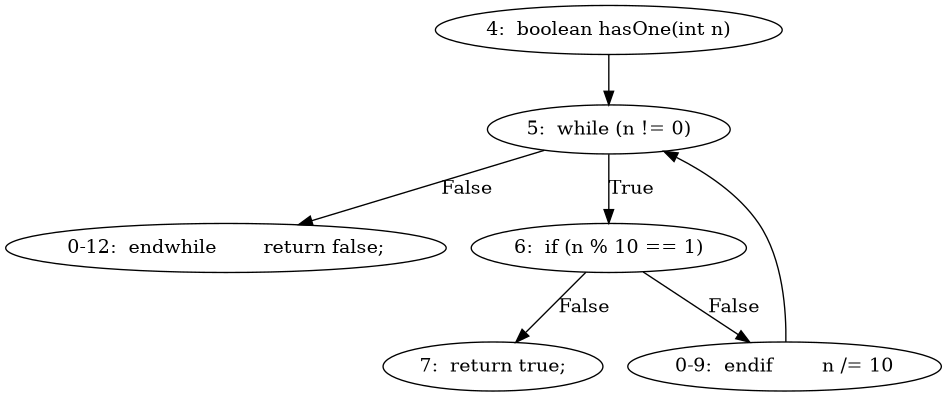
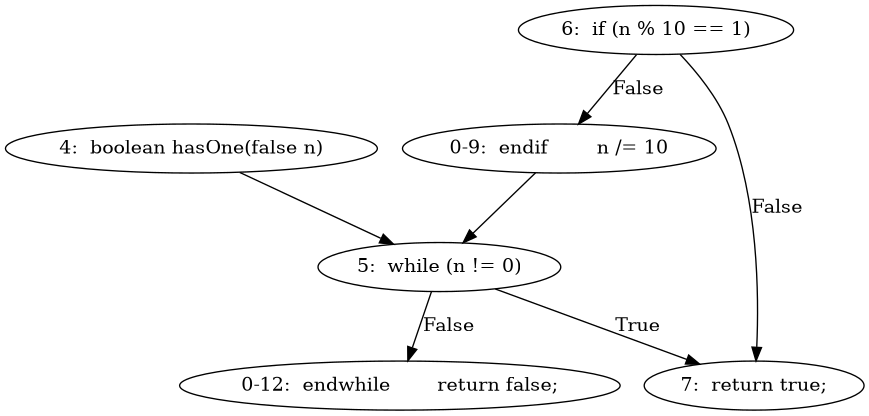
(609, 30) -> (191, 149)
(609, 182) -> (591, 324)
